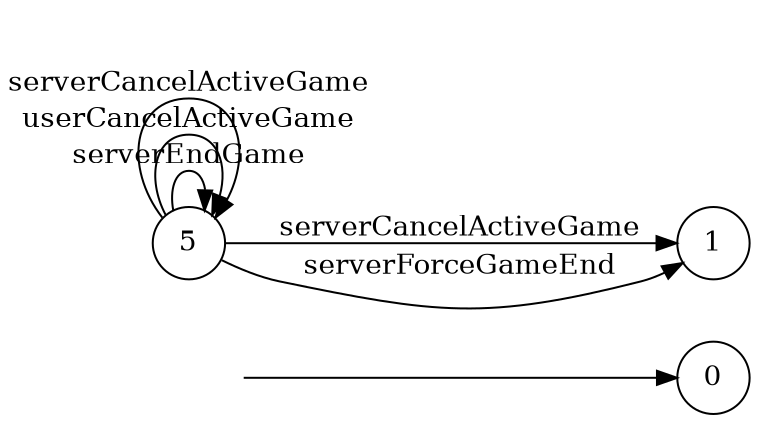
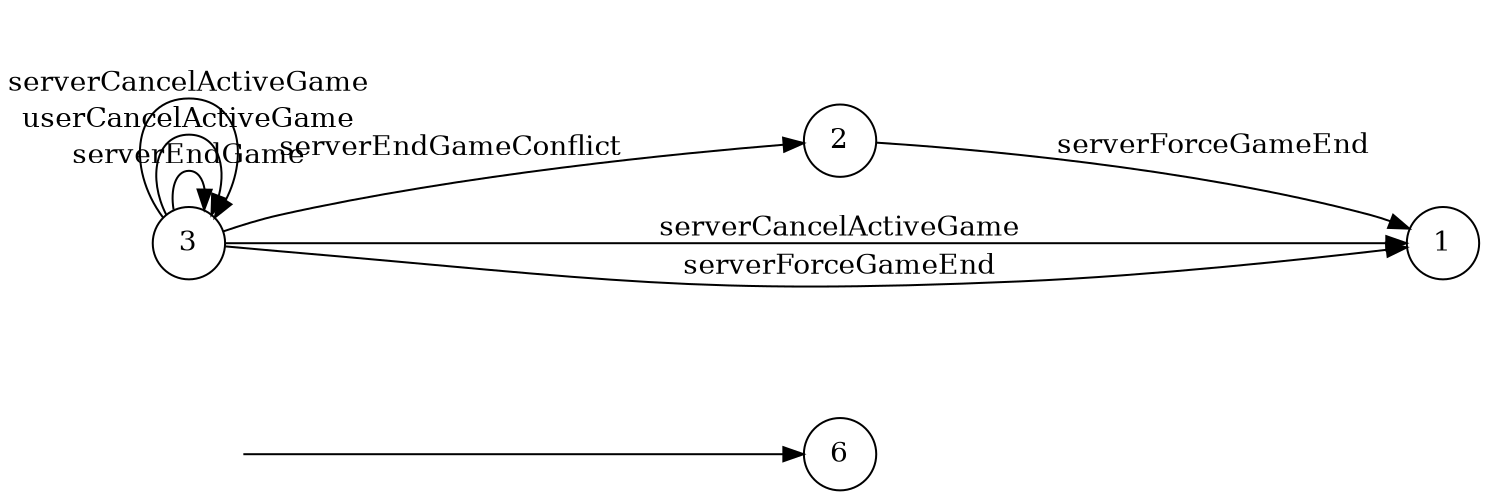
none -> (840, 141)
(189, 243) -> (189, 243)
(713, 378) -> (840, 454)
